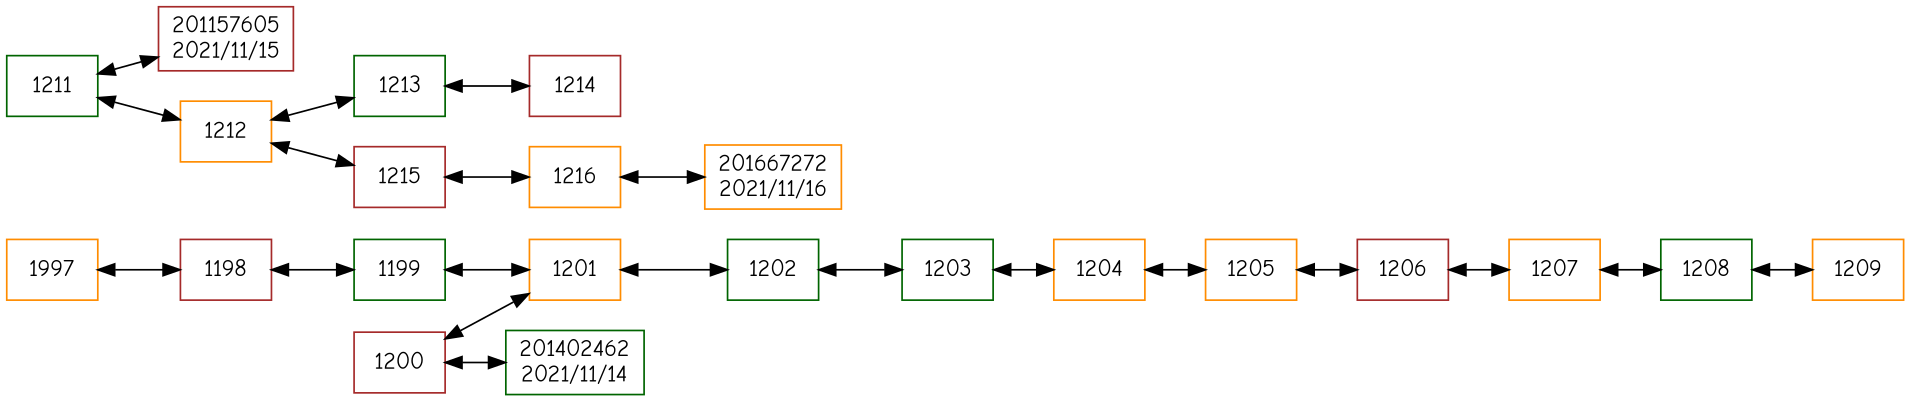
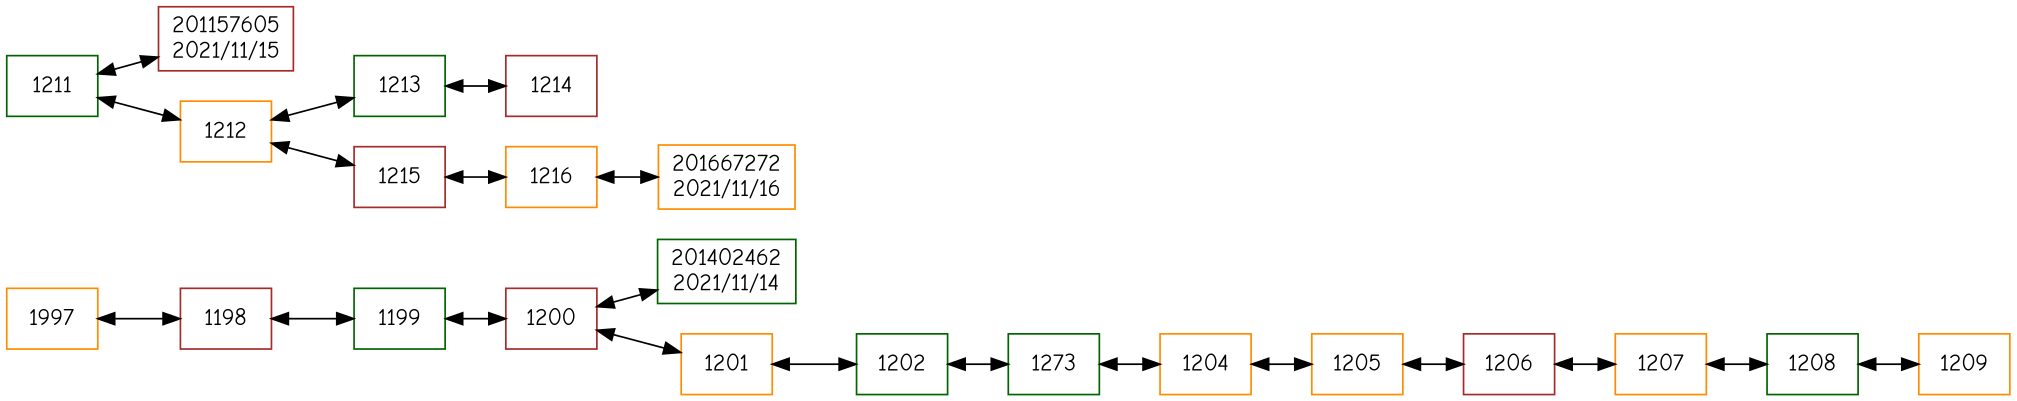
(487, 270) -> (476, 319)
(948, 270) -> (1054, 364)
